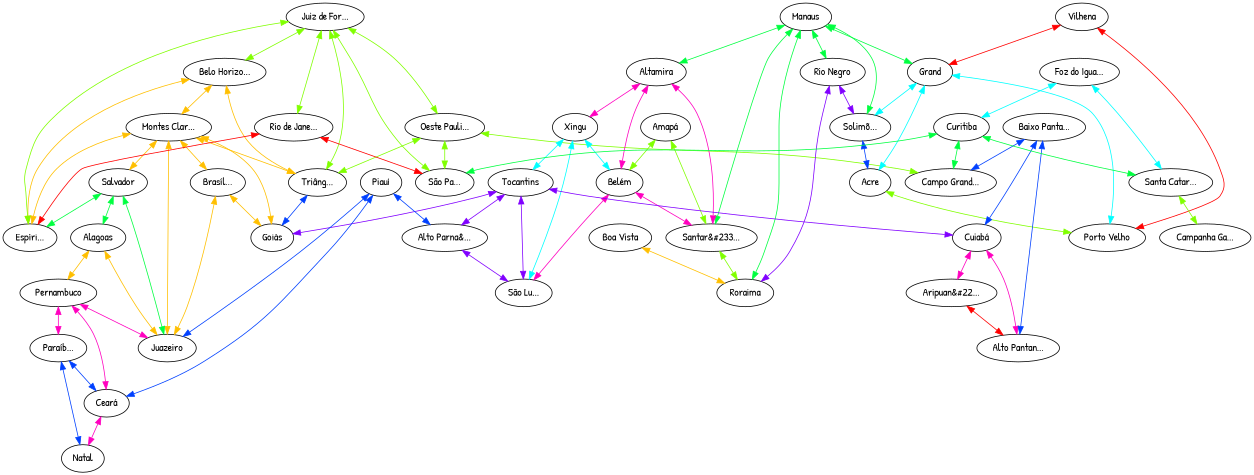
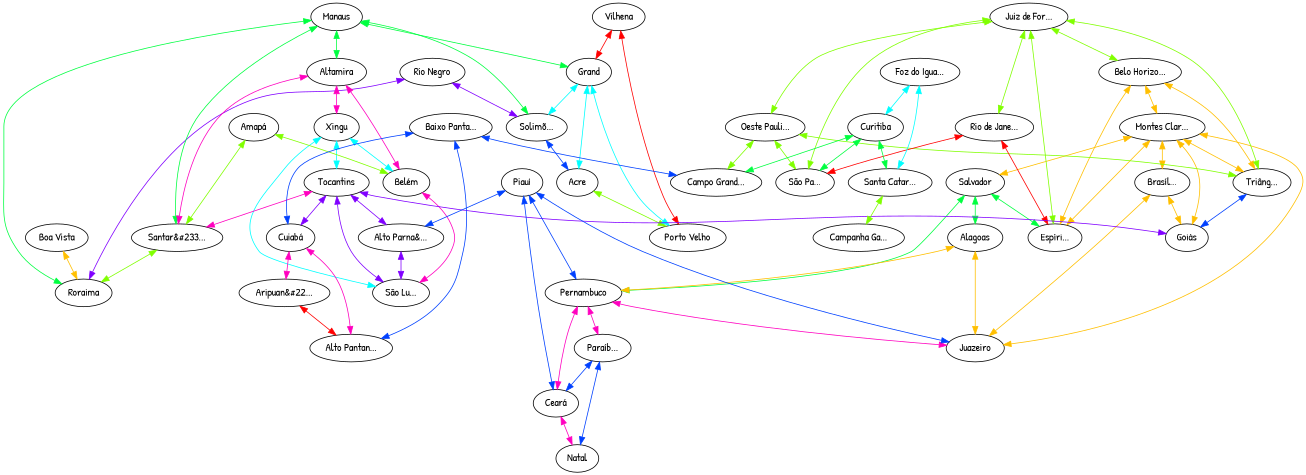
(819, 44) -> none
(669, 212) -> (262, 208)
none -> (553, 237)
(145, 265) -> (806, 276)
